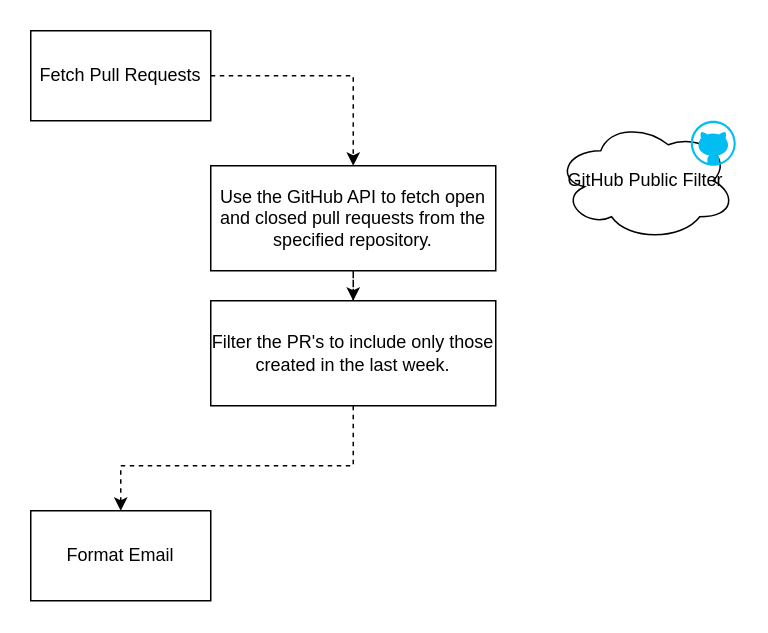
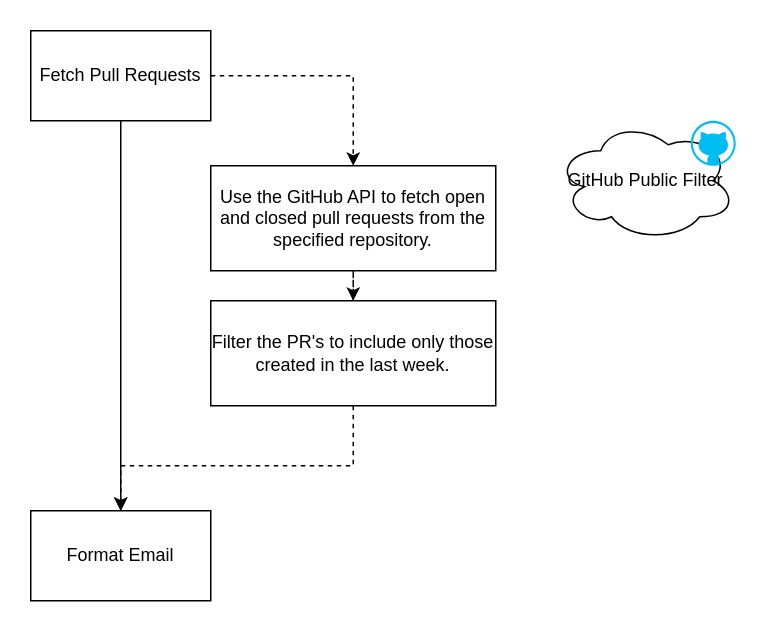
none -> (121, 291)
